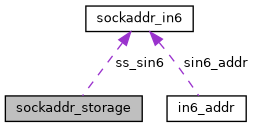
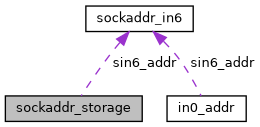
(138, 64) -> (143, 64)
(207, 109) -> (207, 109)
